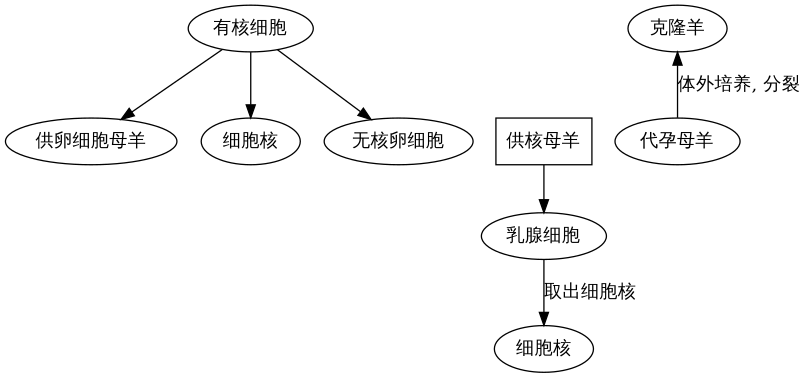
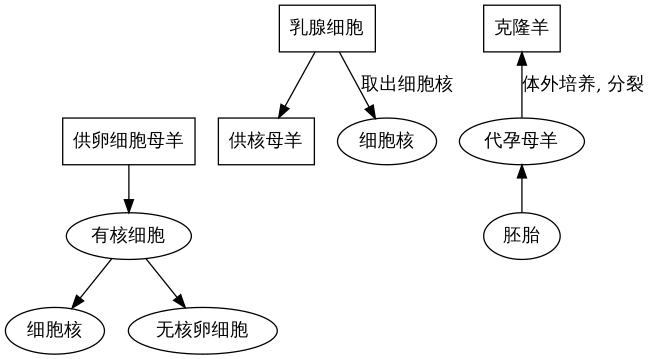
(678, 29) -> (522, 29)
(177, 81) -> (129, 182)
(91, 141) -> (129, 141)
(544, 182) -> (300, 79)
none -> (522, 236)
(544, 236) -> (327, 29)
